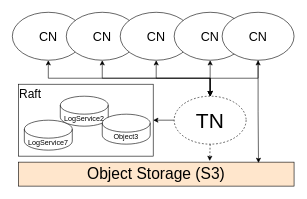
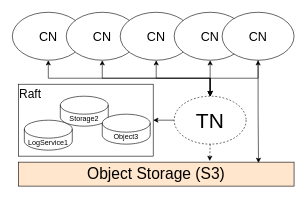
(84, 119) -> (84, 119)
(48, 143) -> (48, 143)
